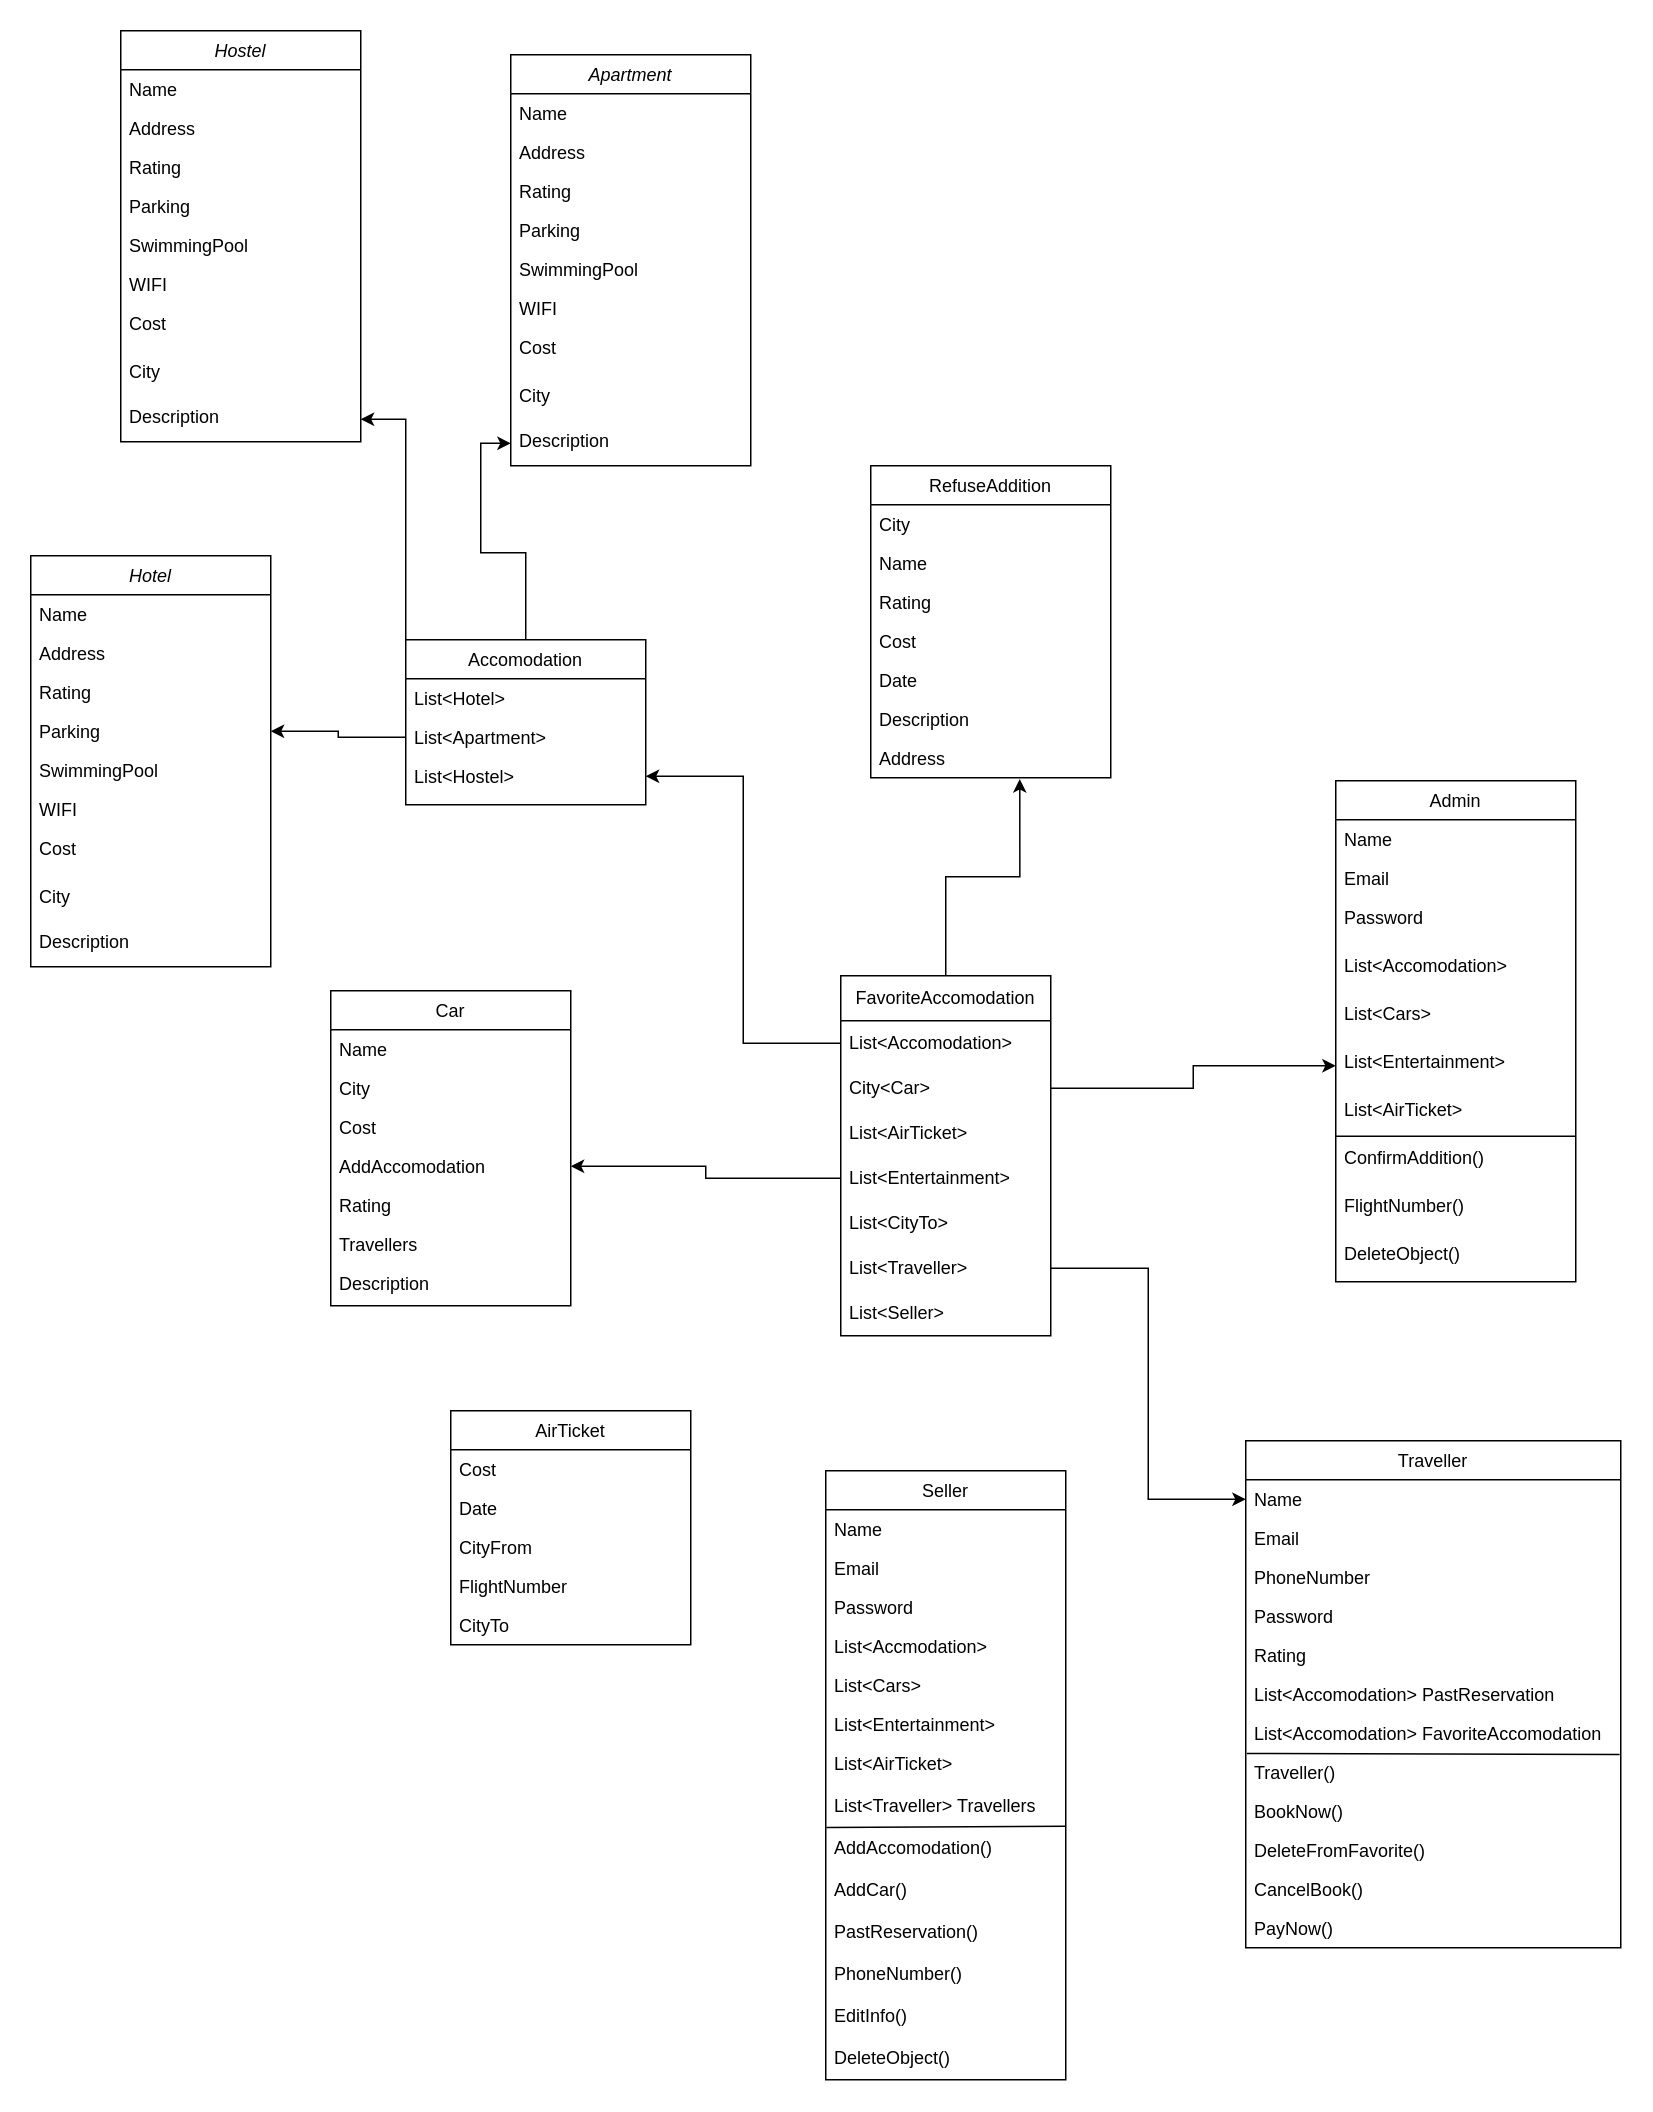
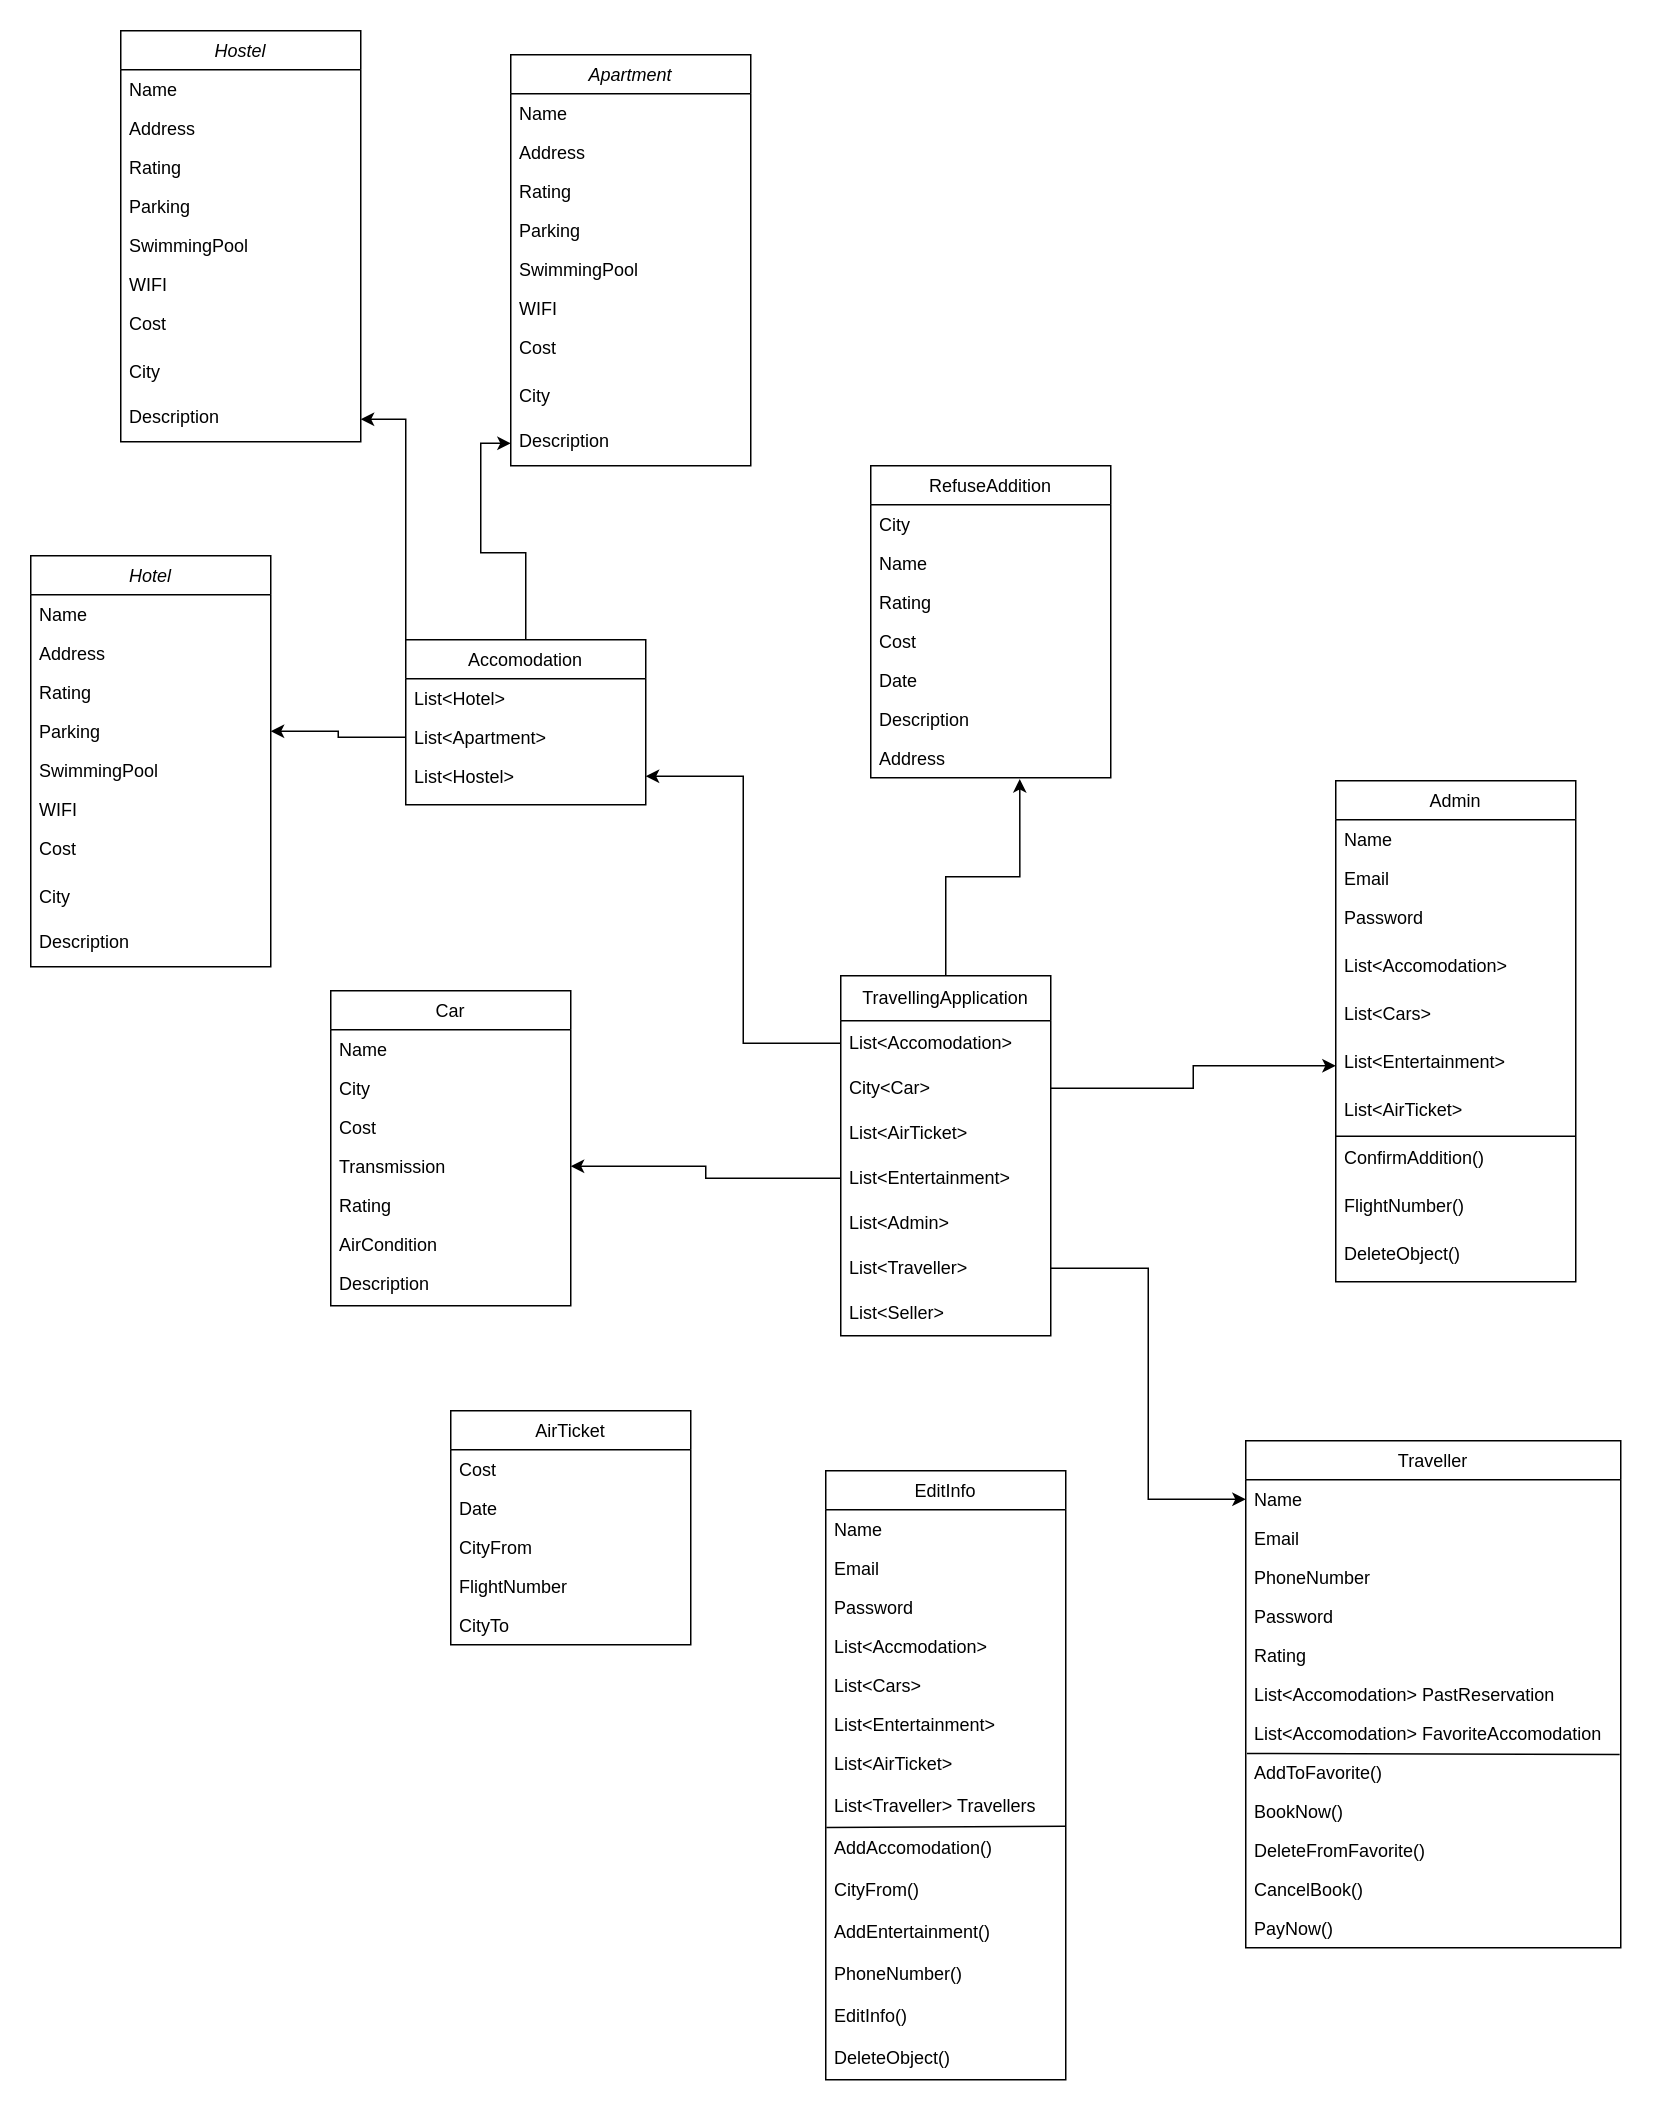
(946, 998) -> (946, 998)
(412, 1167) -> (395, 1167)
(906, 1223) -> (901, 1223)
(385, 1245) -> (392, 1245)
(945, 1491) -> (945, 1491)
(1305, 1773) -> (1327, 1773)
(874, 1890) -> (882, 1890)
(917, 1932) -> (922, 1932)
